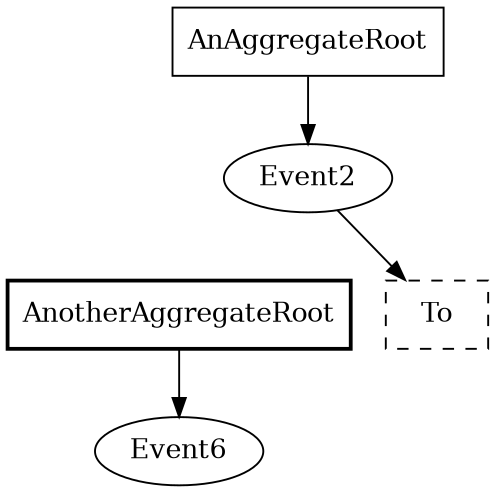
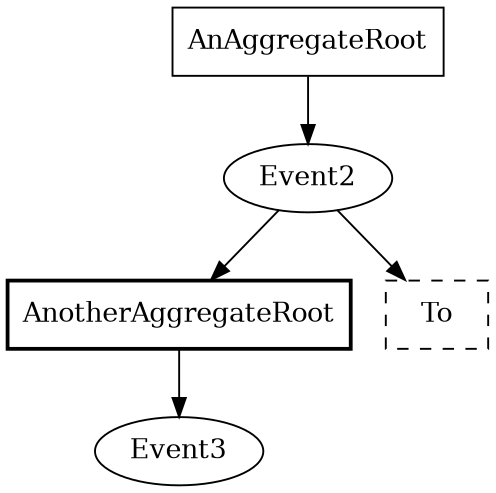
none -> (252, 238)
(179, 451) -> (179, 451)
